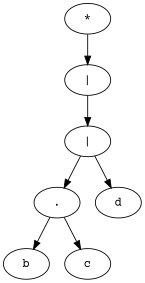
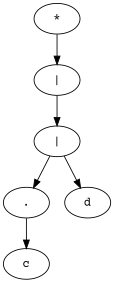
(26, 264) -> none
